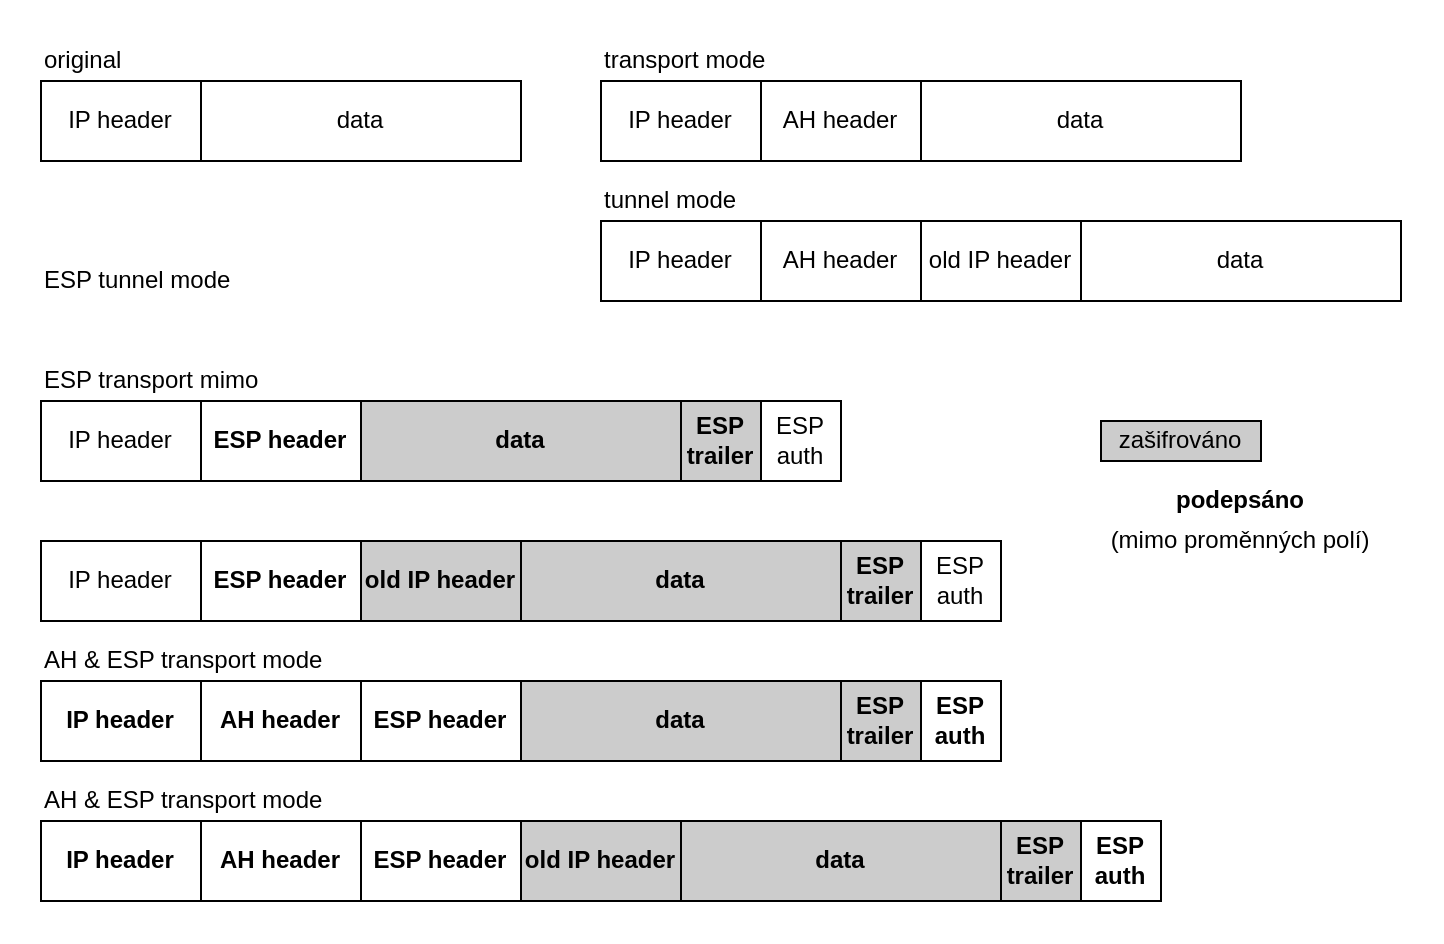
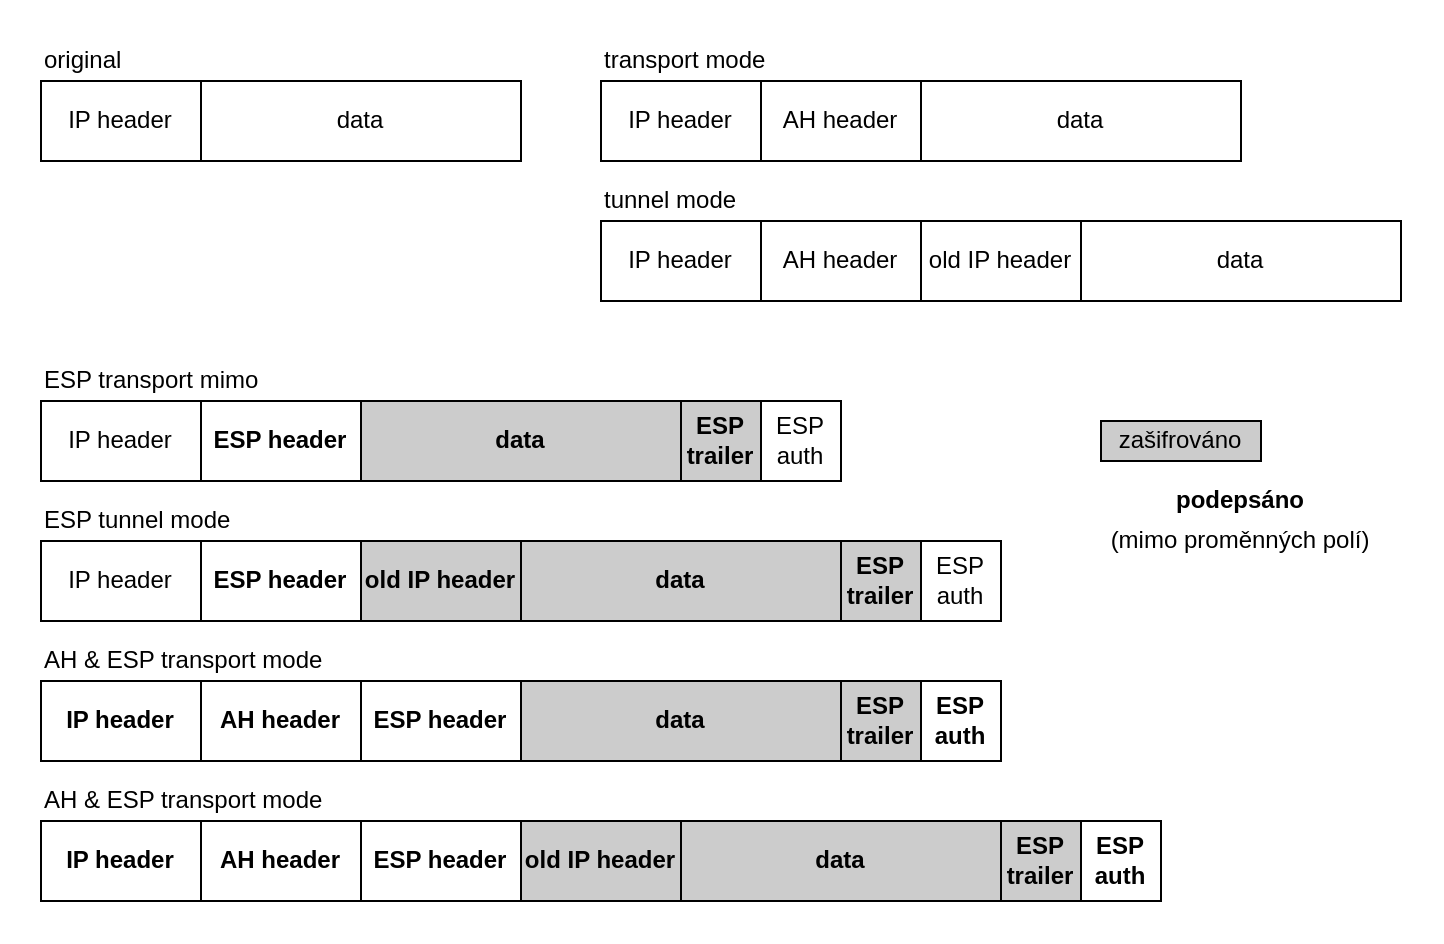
(201, 281) -> (201, 521)
